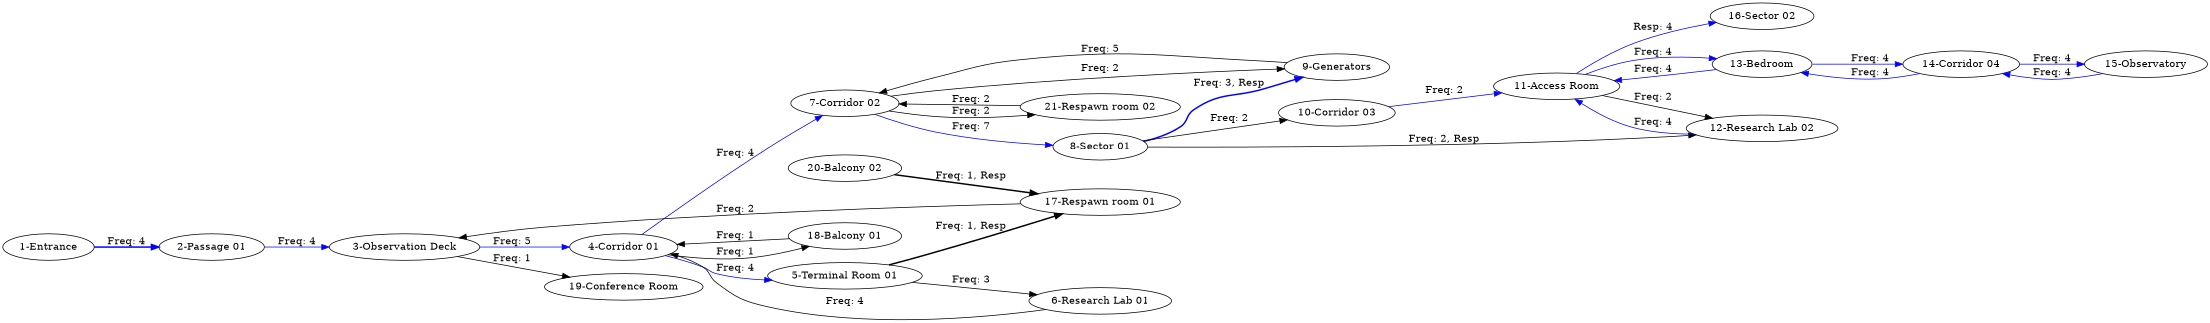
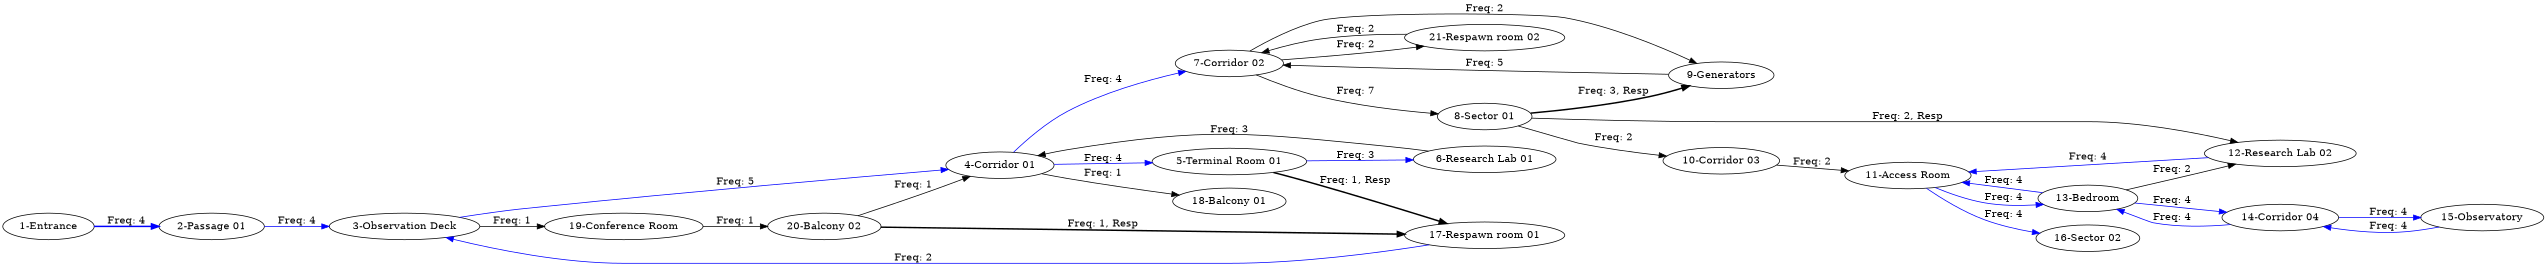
(1653, 27) -> (2004, 214)
(1214, 99) -> (1607, 104)
(1442, 100) -> (1809, 168)
(1654, 106) -> (2177, 178)
(959, 136) -> (1342, 101)
(743, 214) -> (941, 263)
none -> (732, 226)
(737, 241) -> (911, 198)
(971, 288) -> (1356, 160)
(845, 301) -> (1229, 129)
